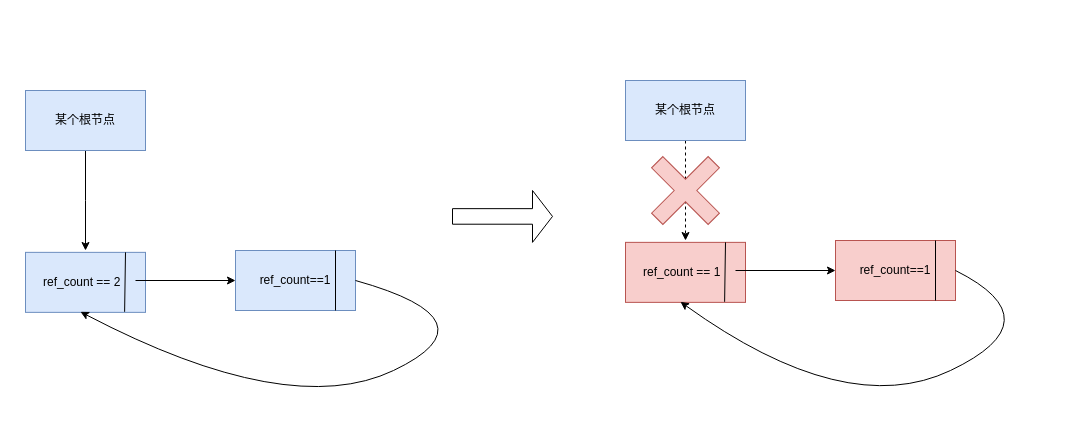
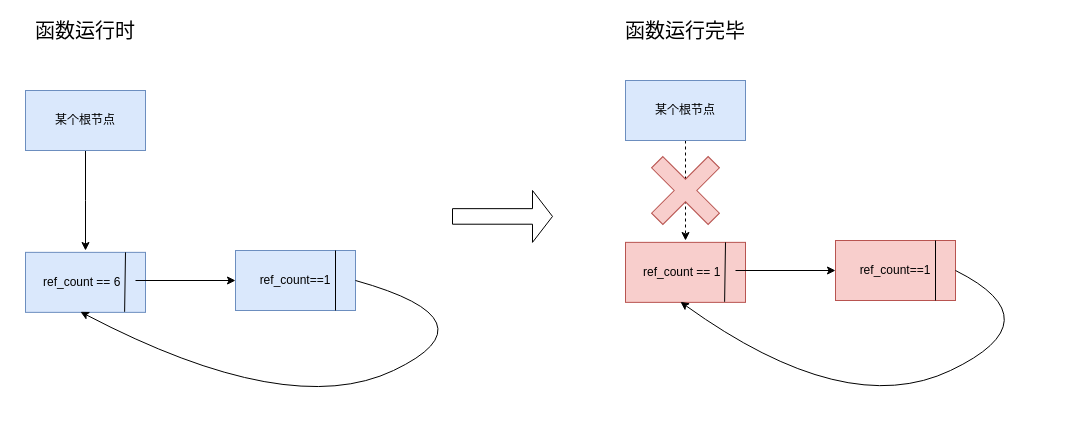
none -> (86, 31)
none -> (686, 31)
(86, 283) -> (86, 283)
